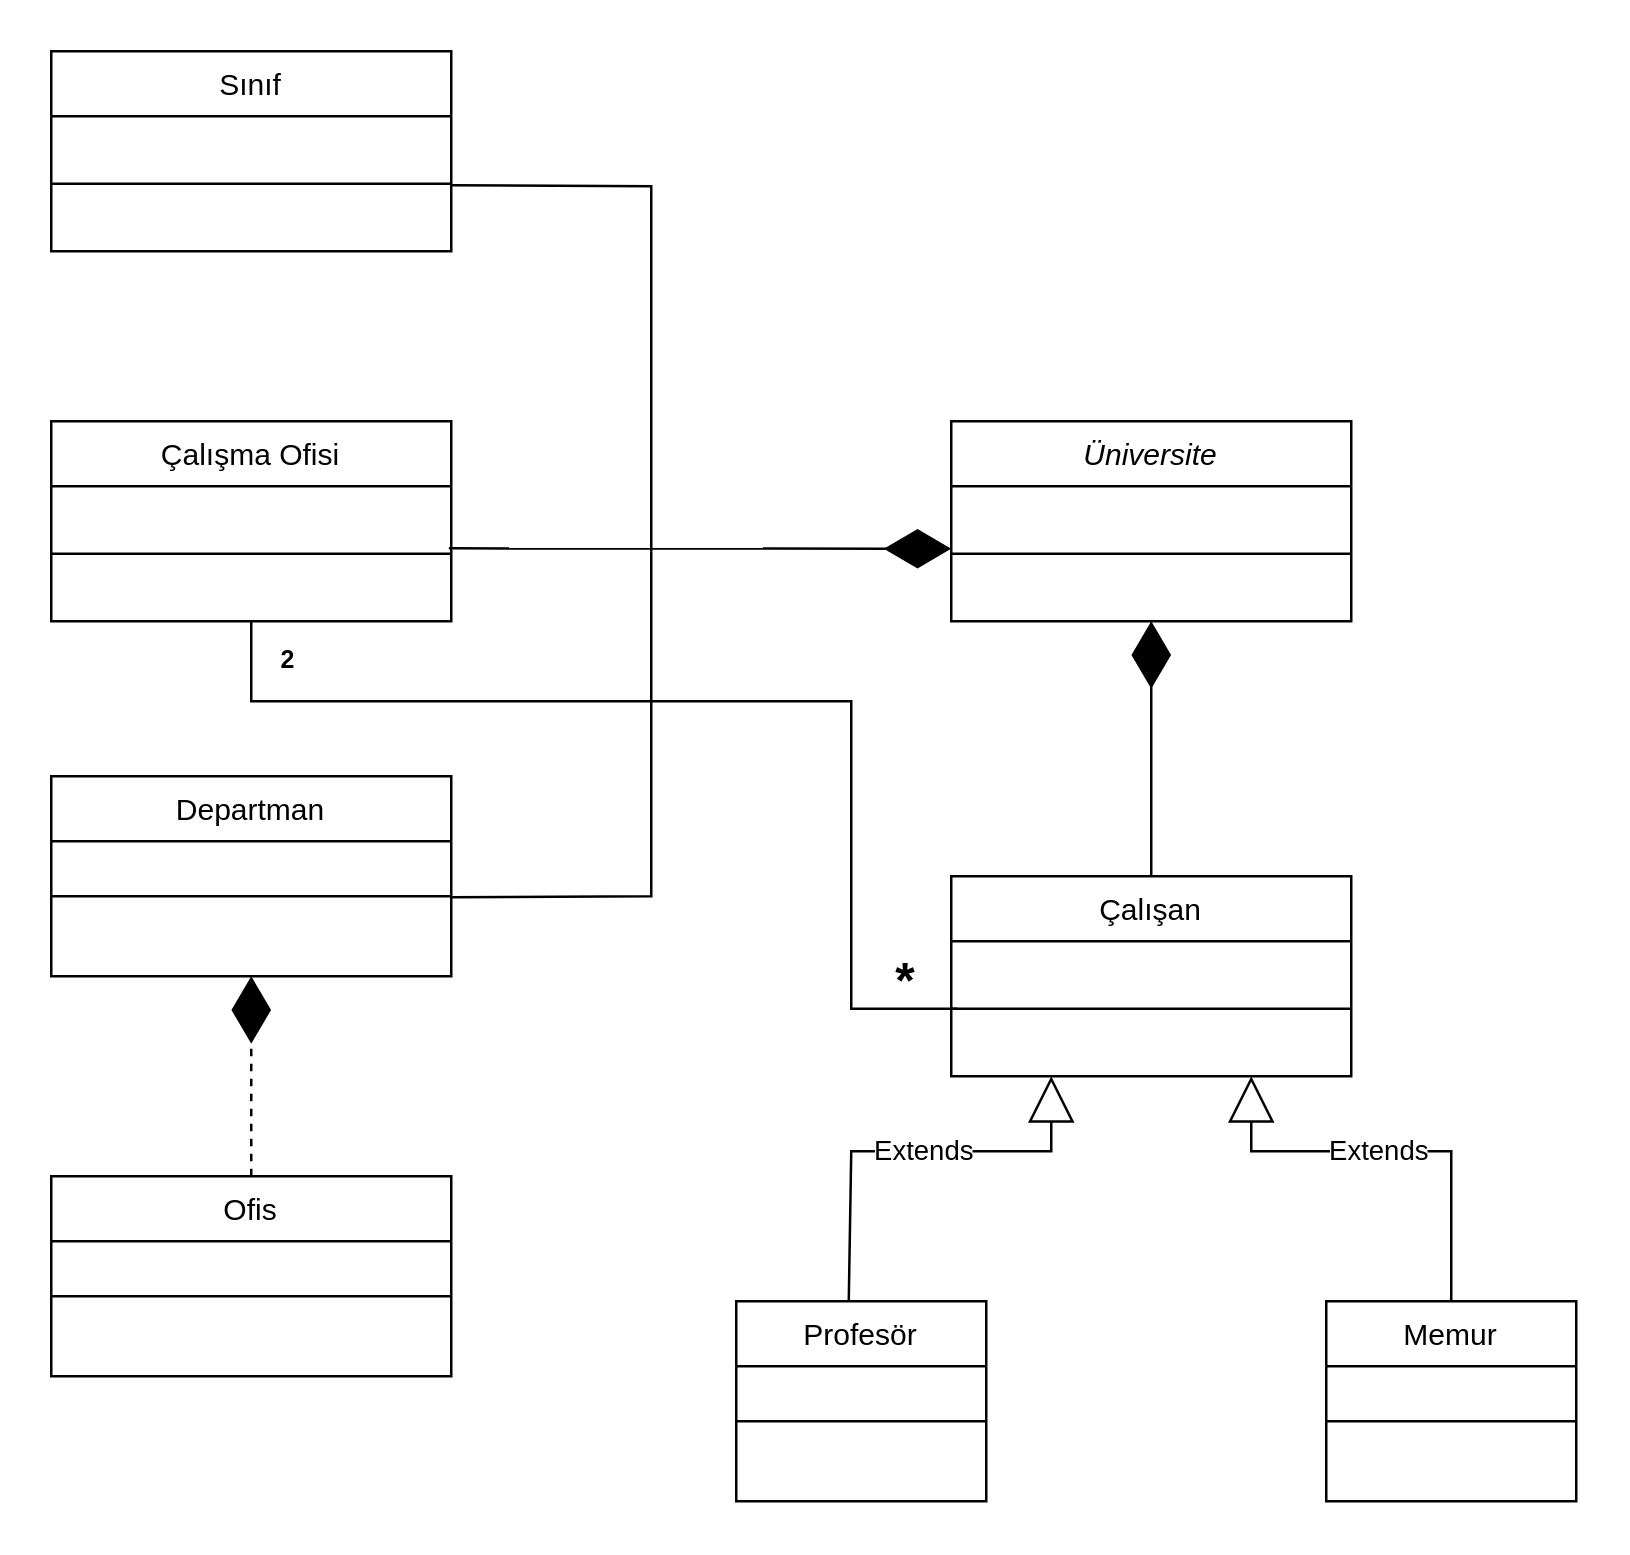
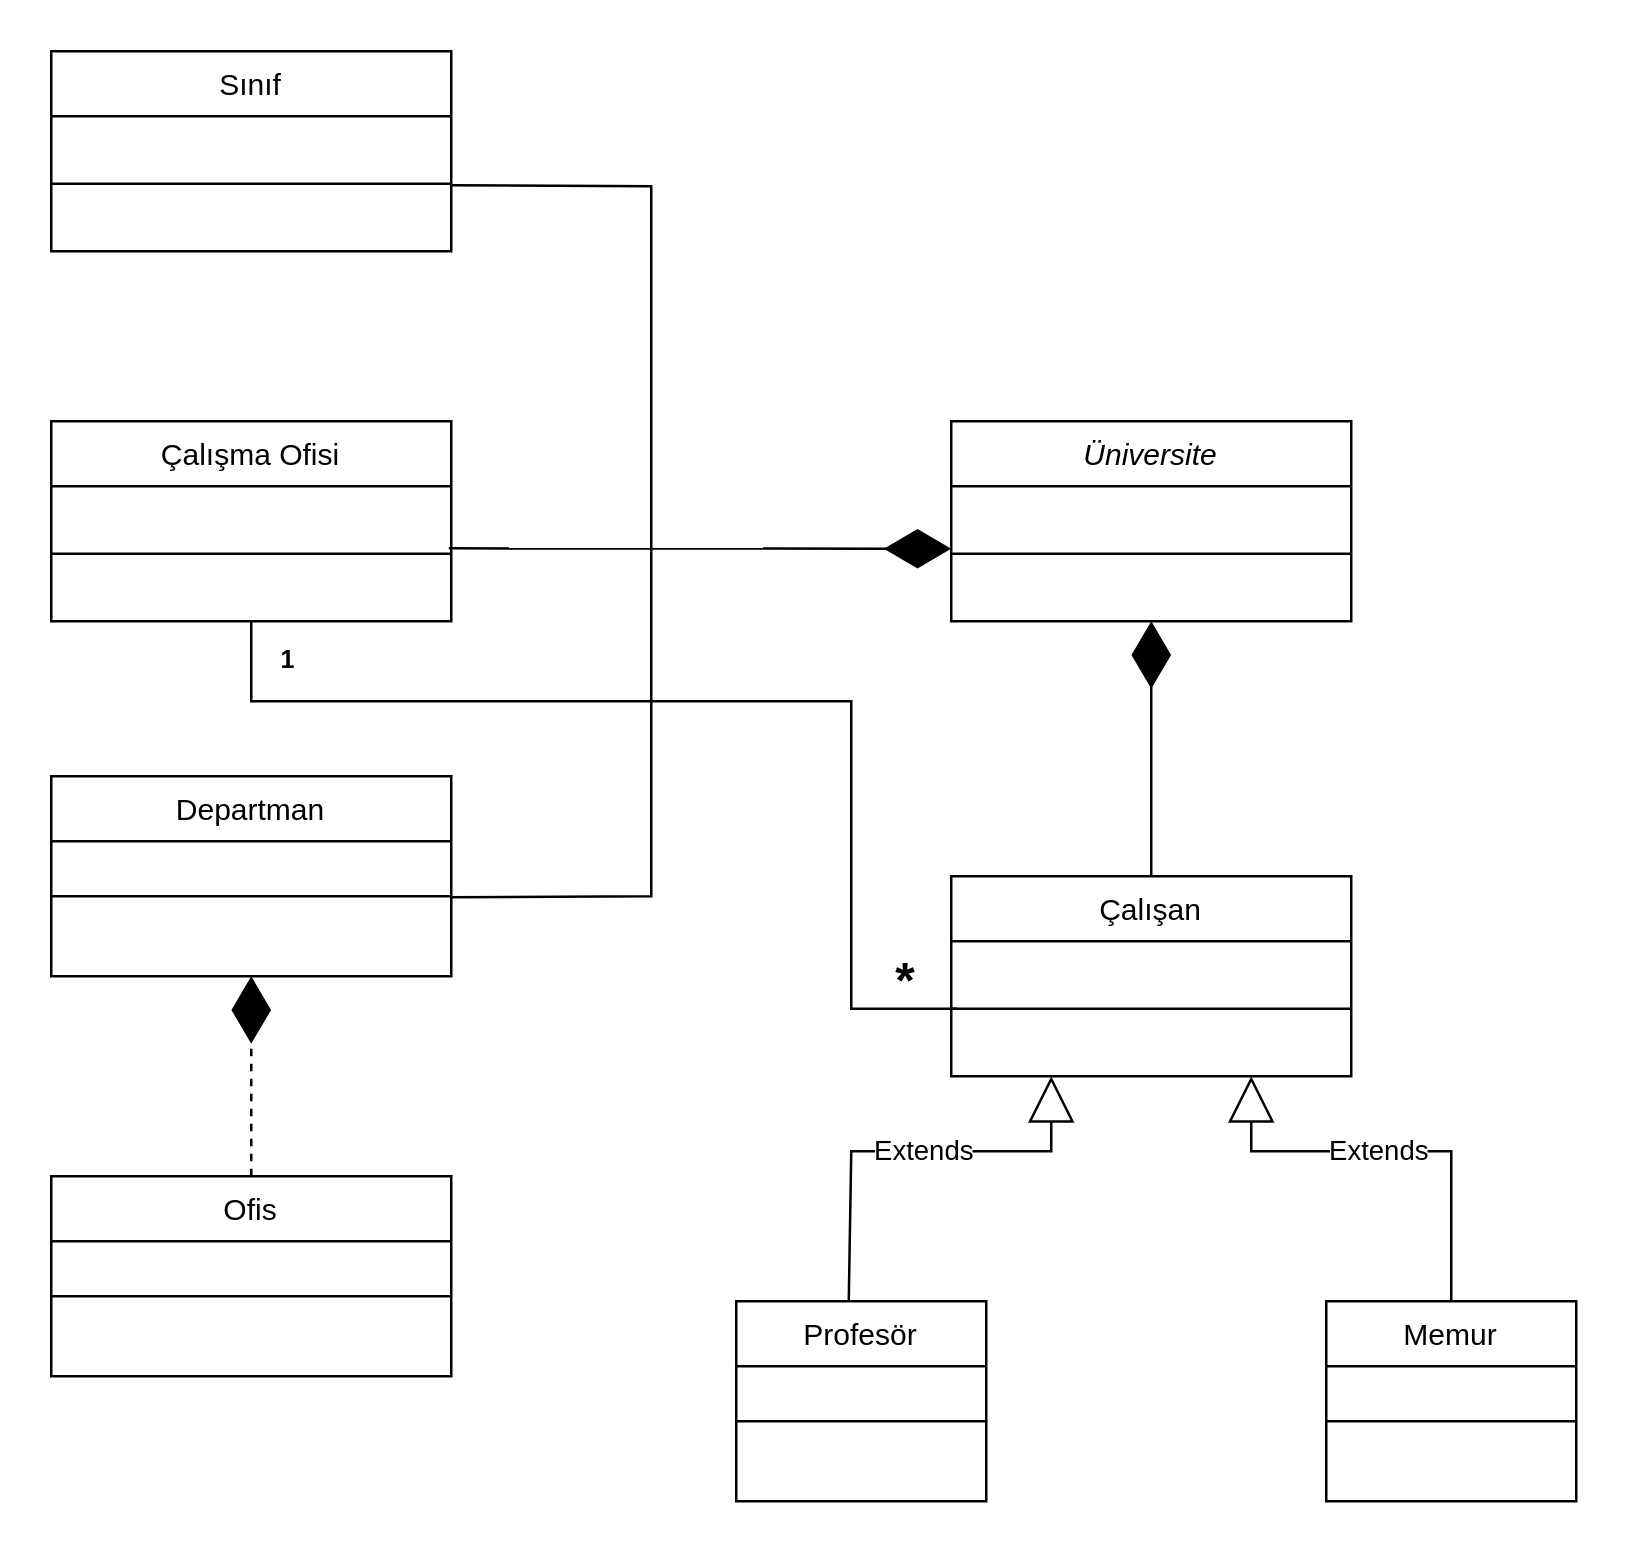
(288, 659) -> (288, 659)
